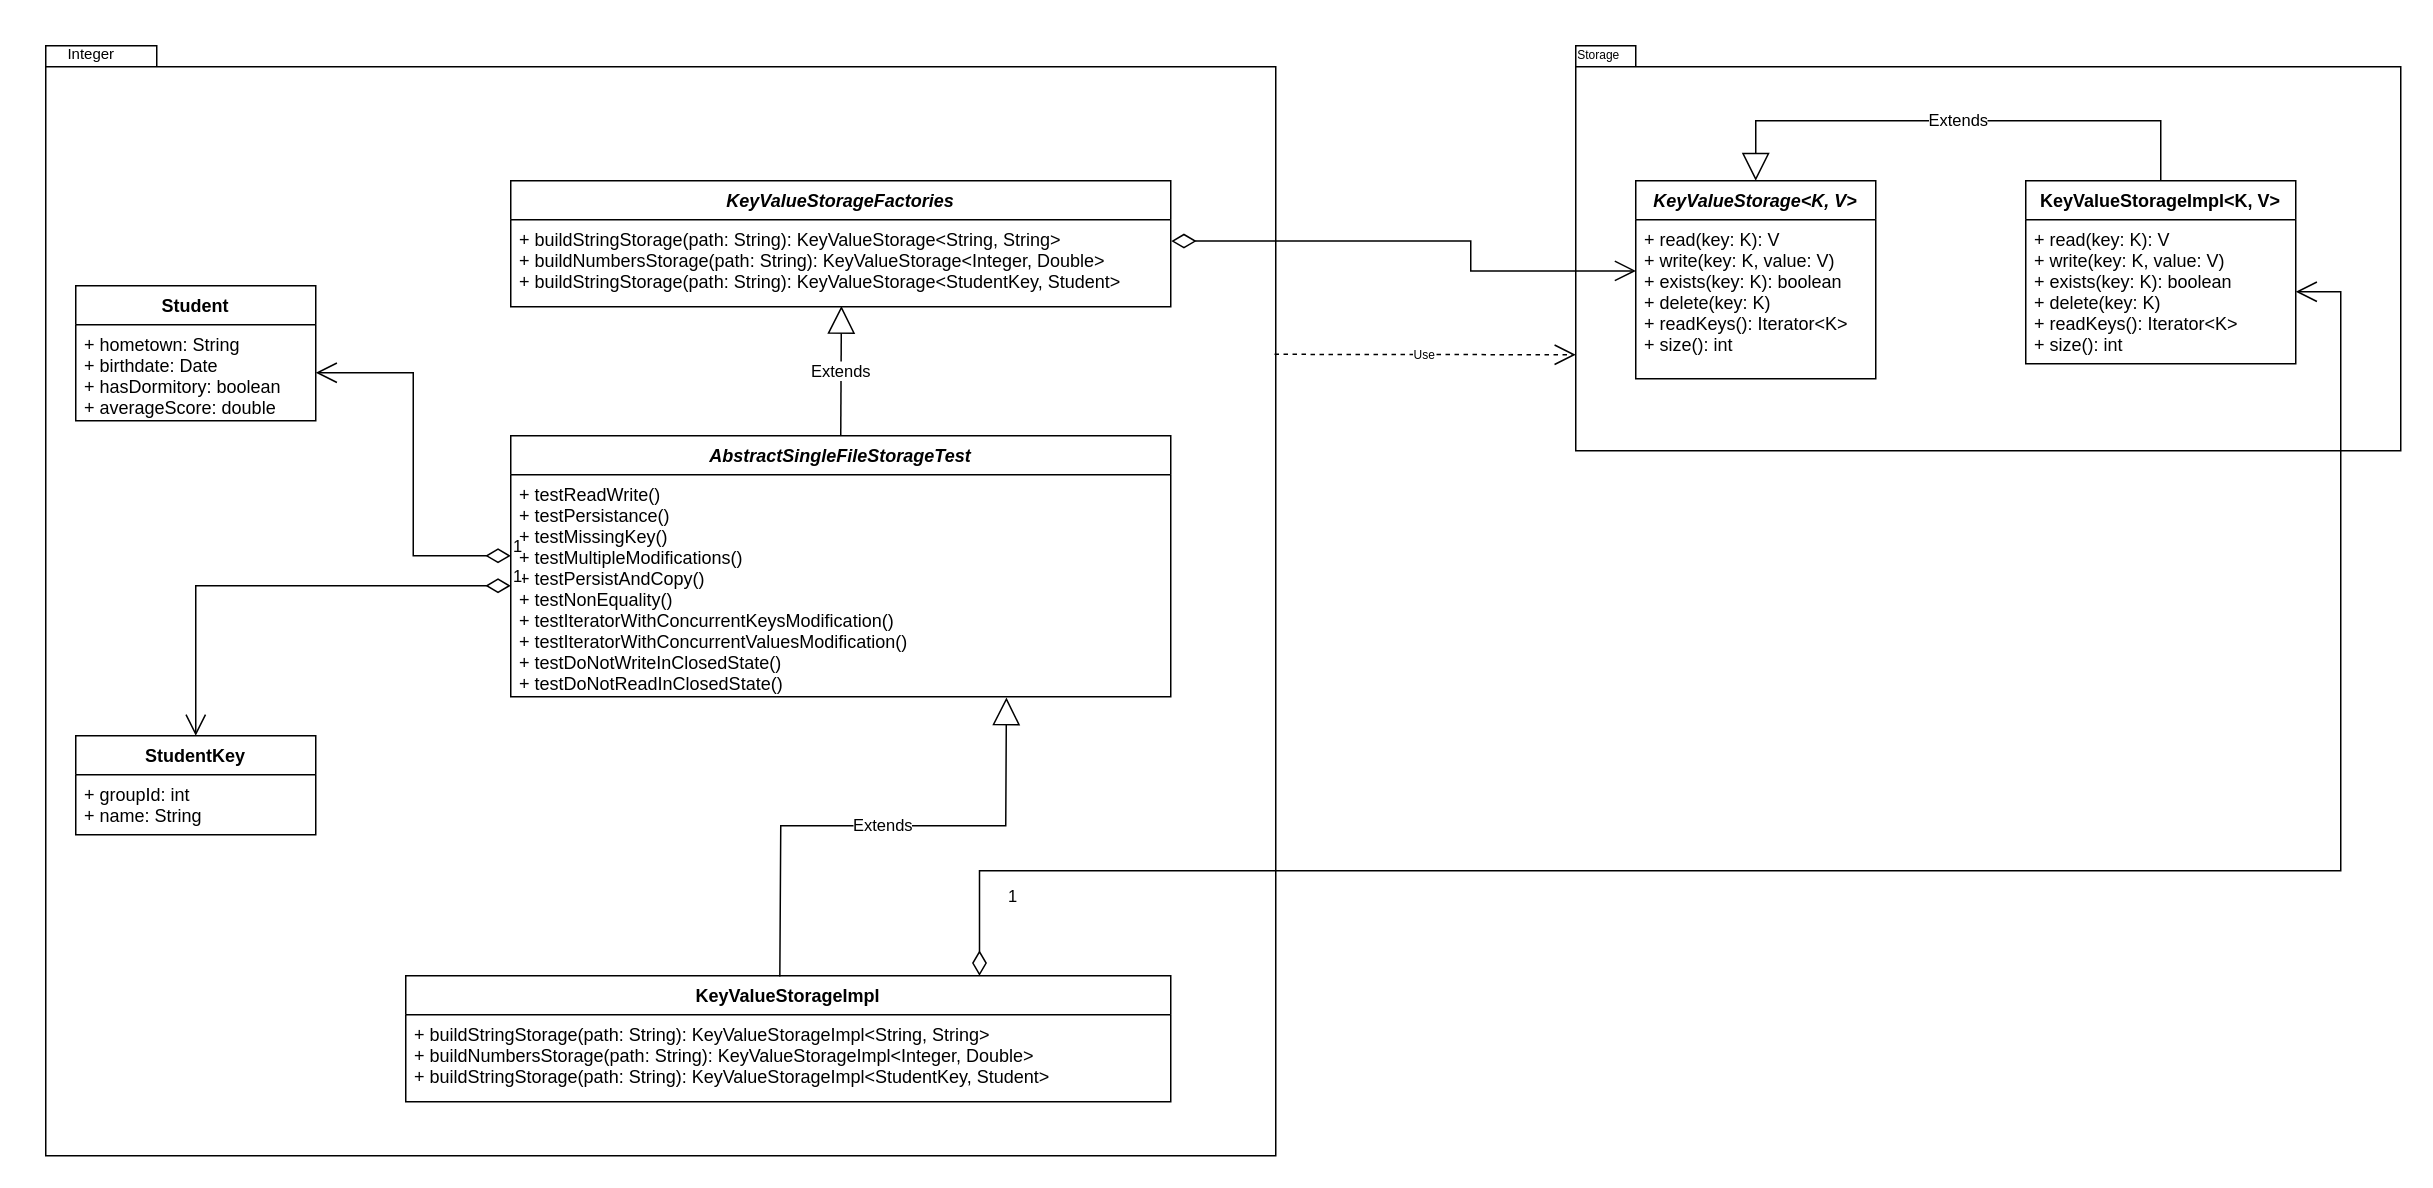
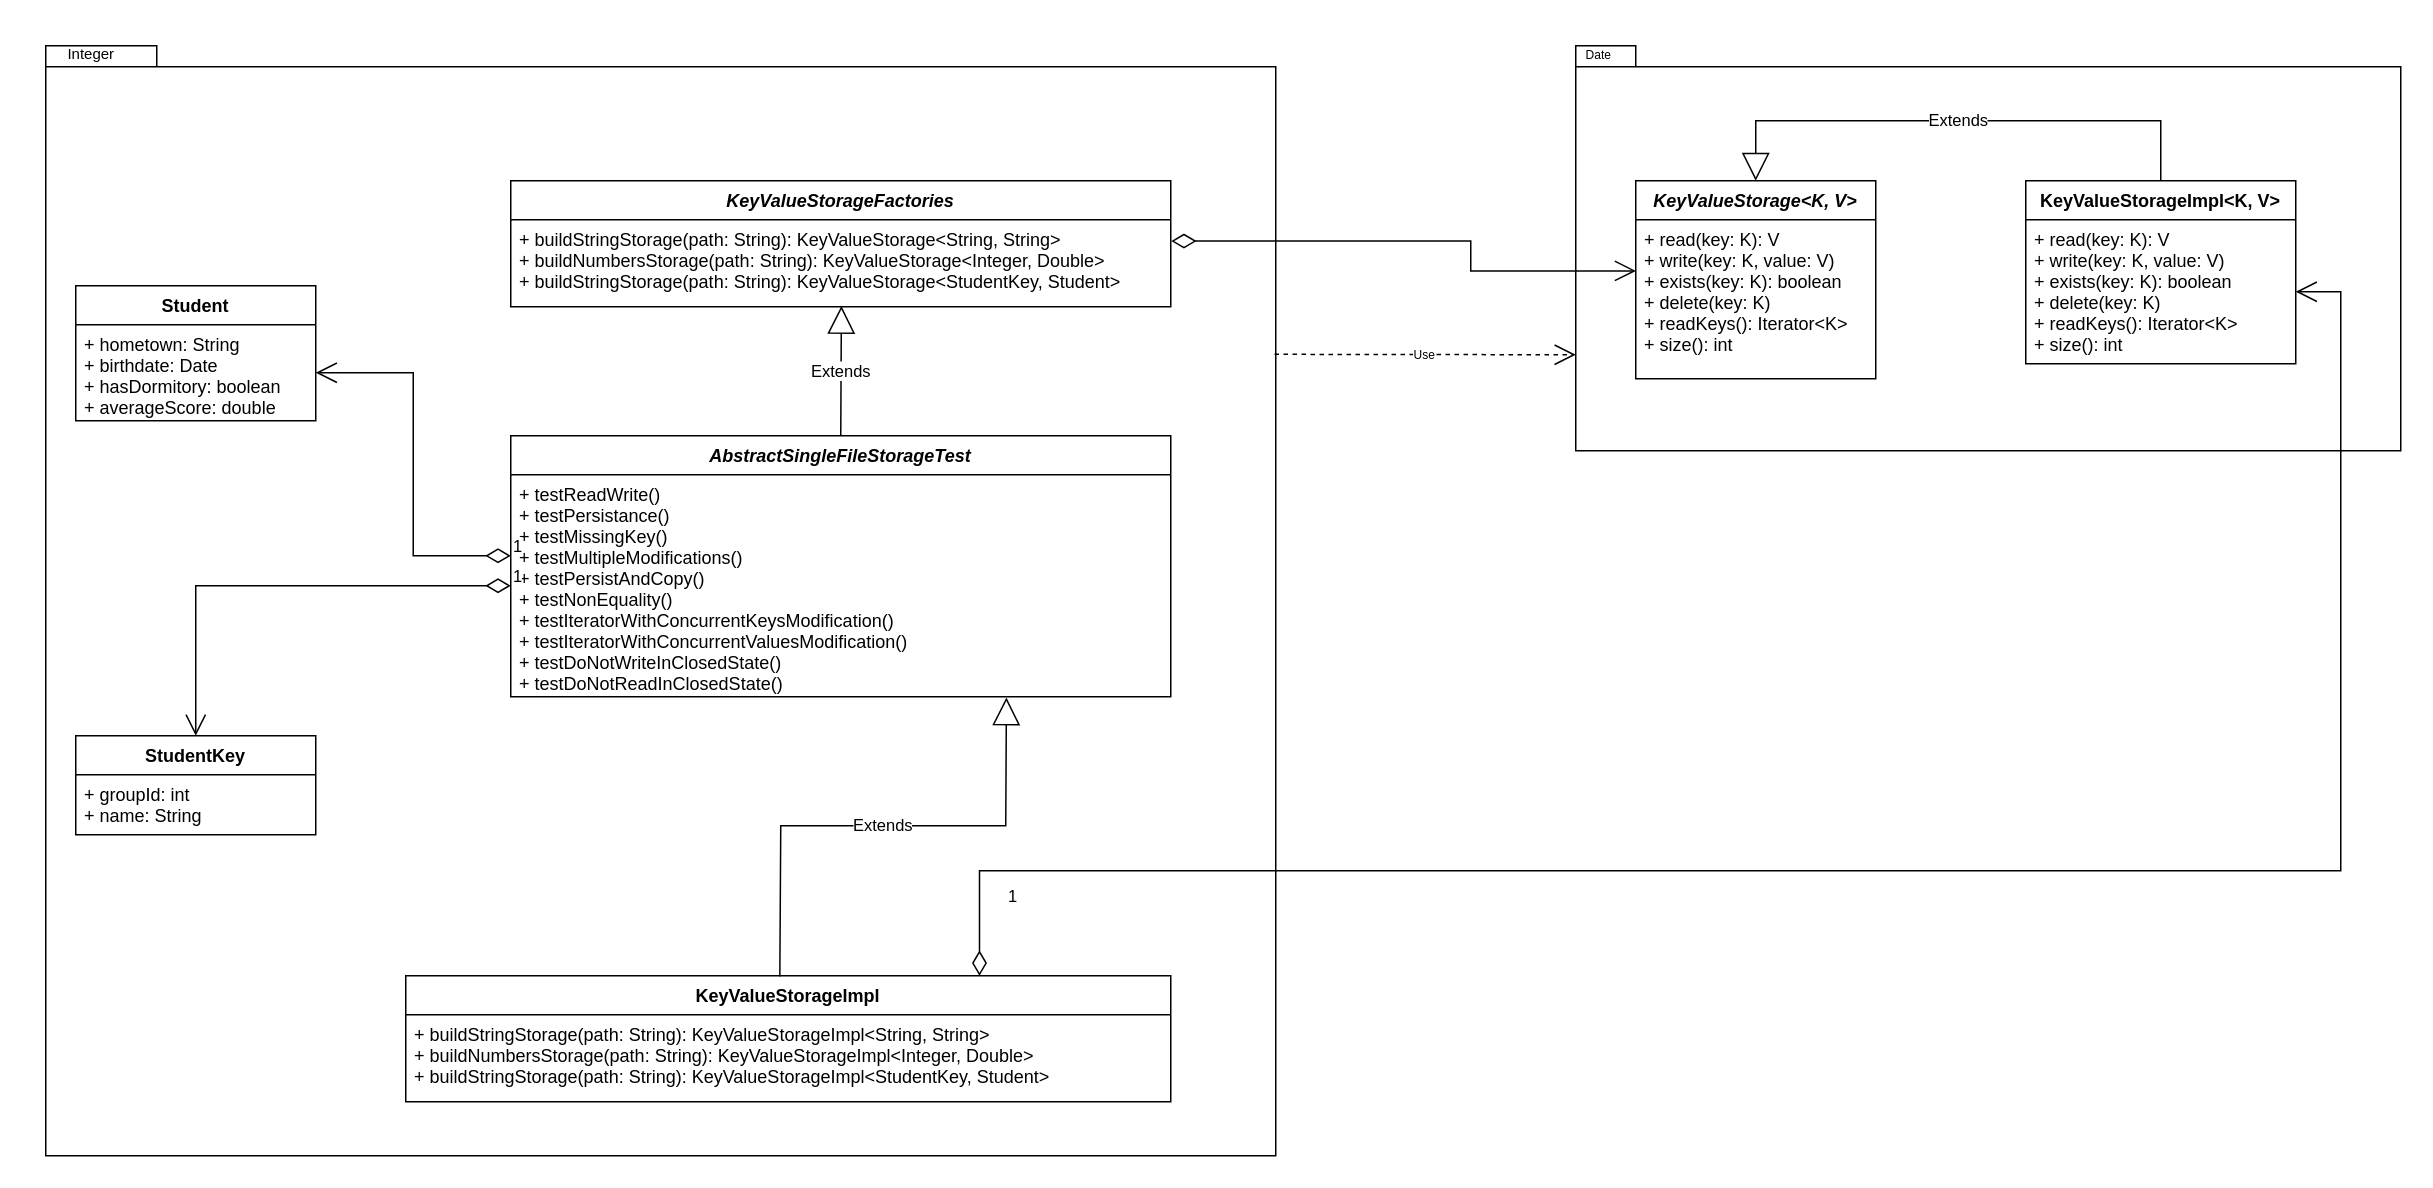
(1599, 53) -> (1599, 53)
